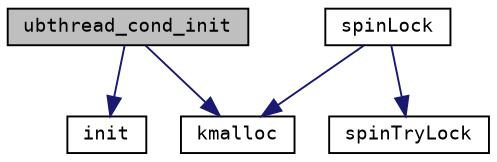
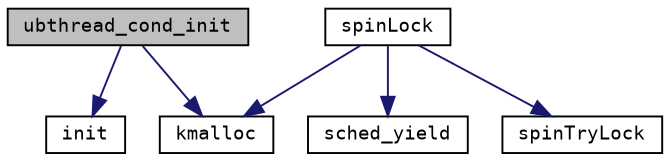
none -> (388, 135)
